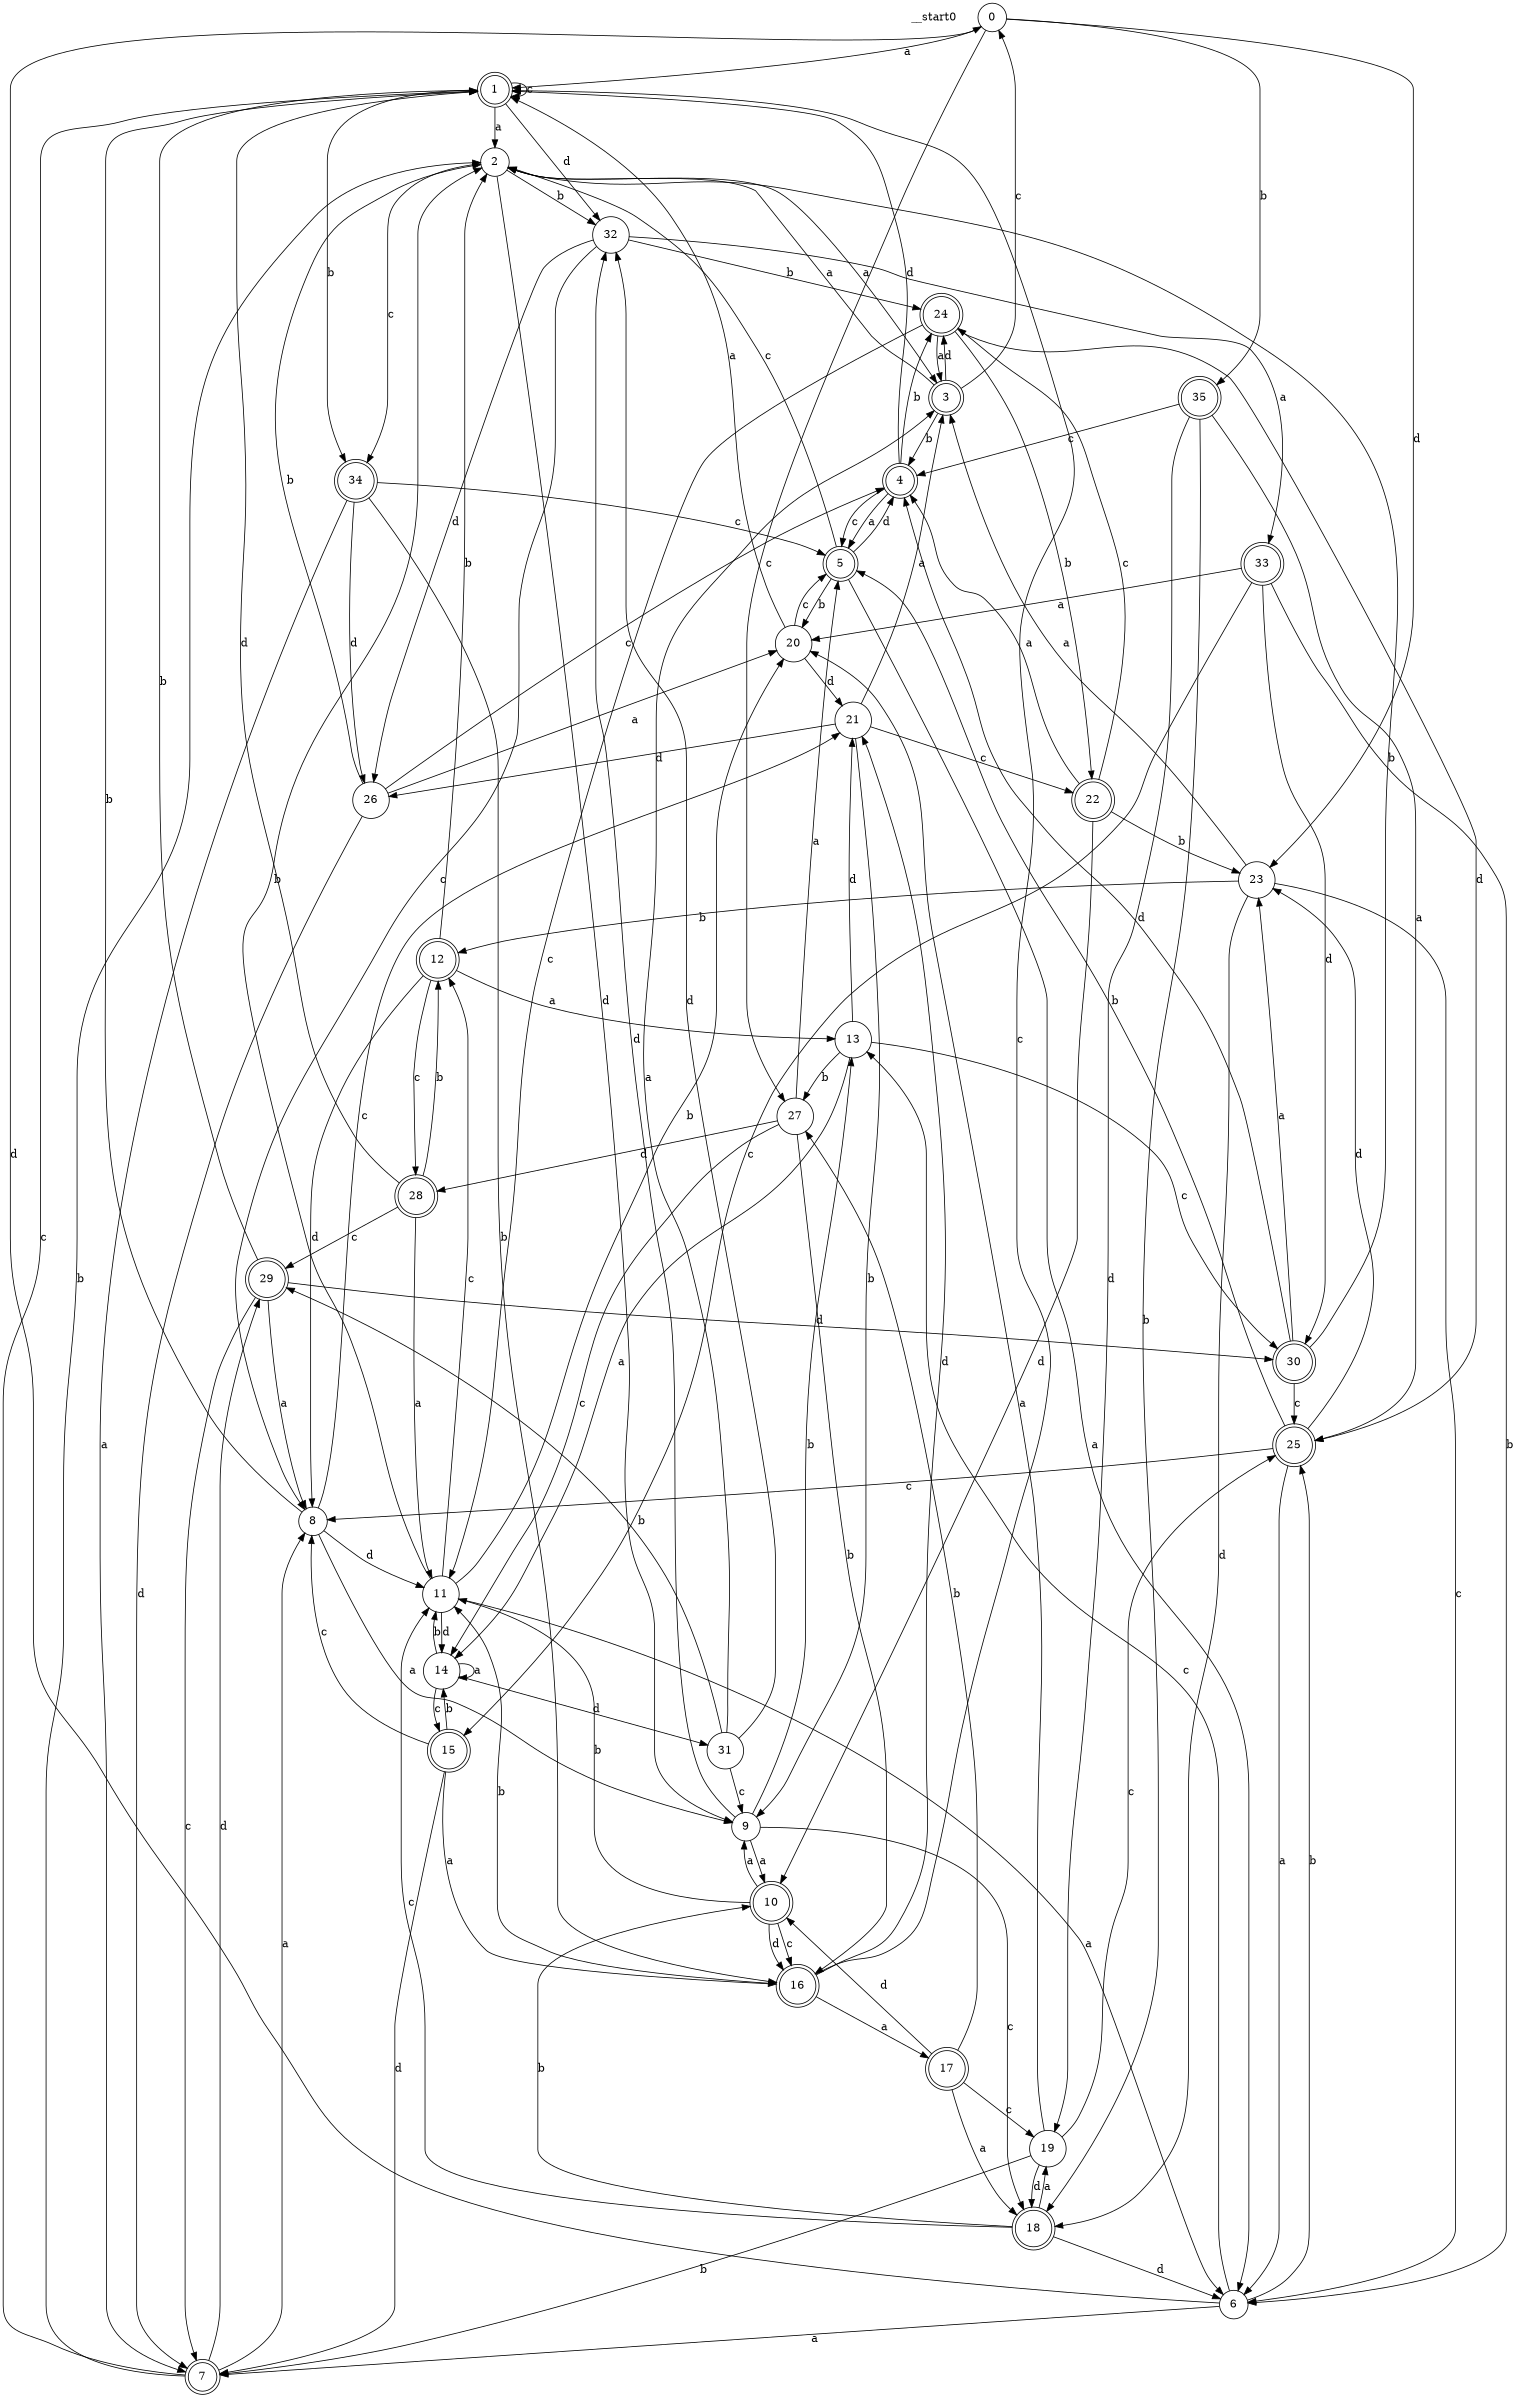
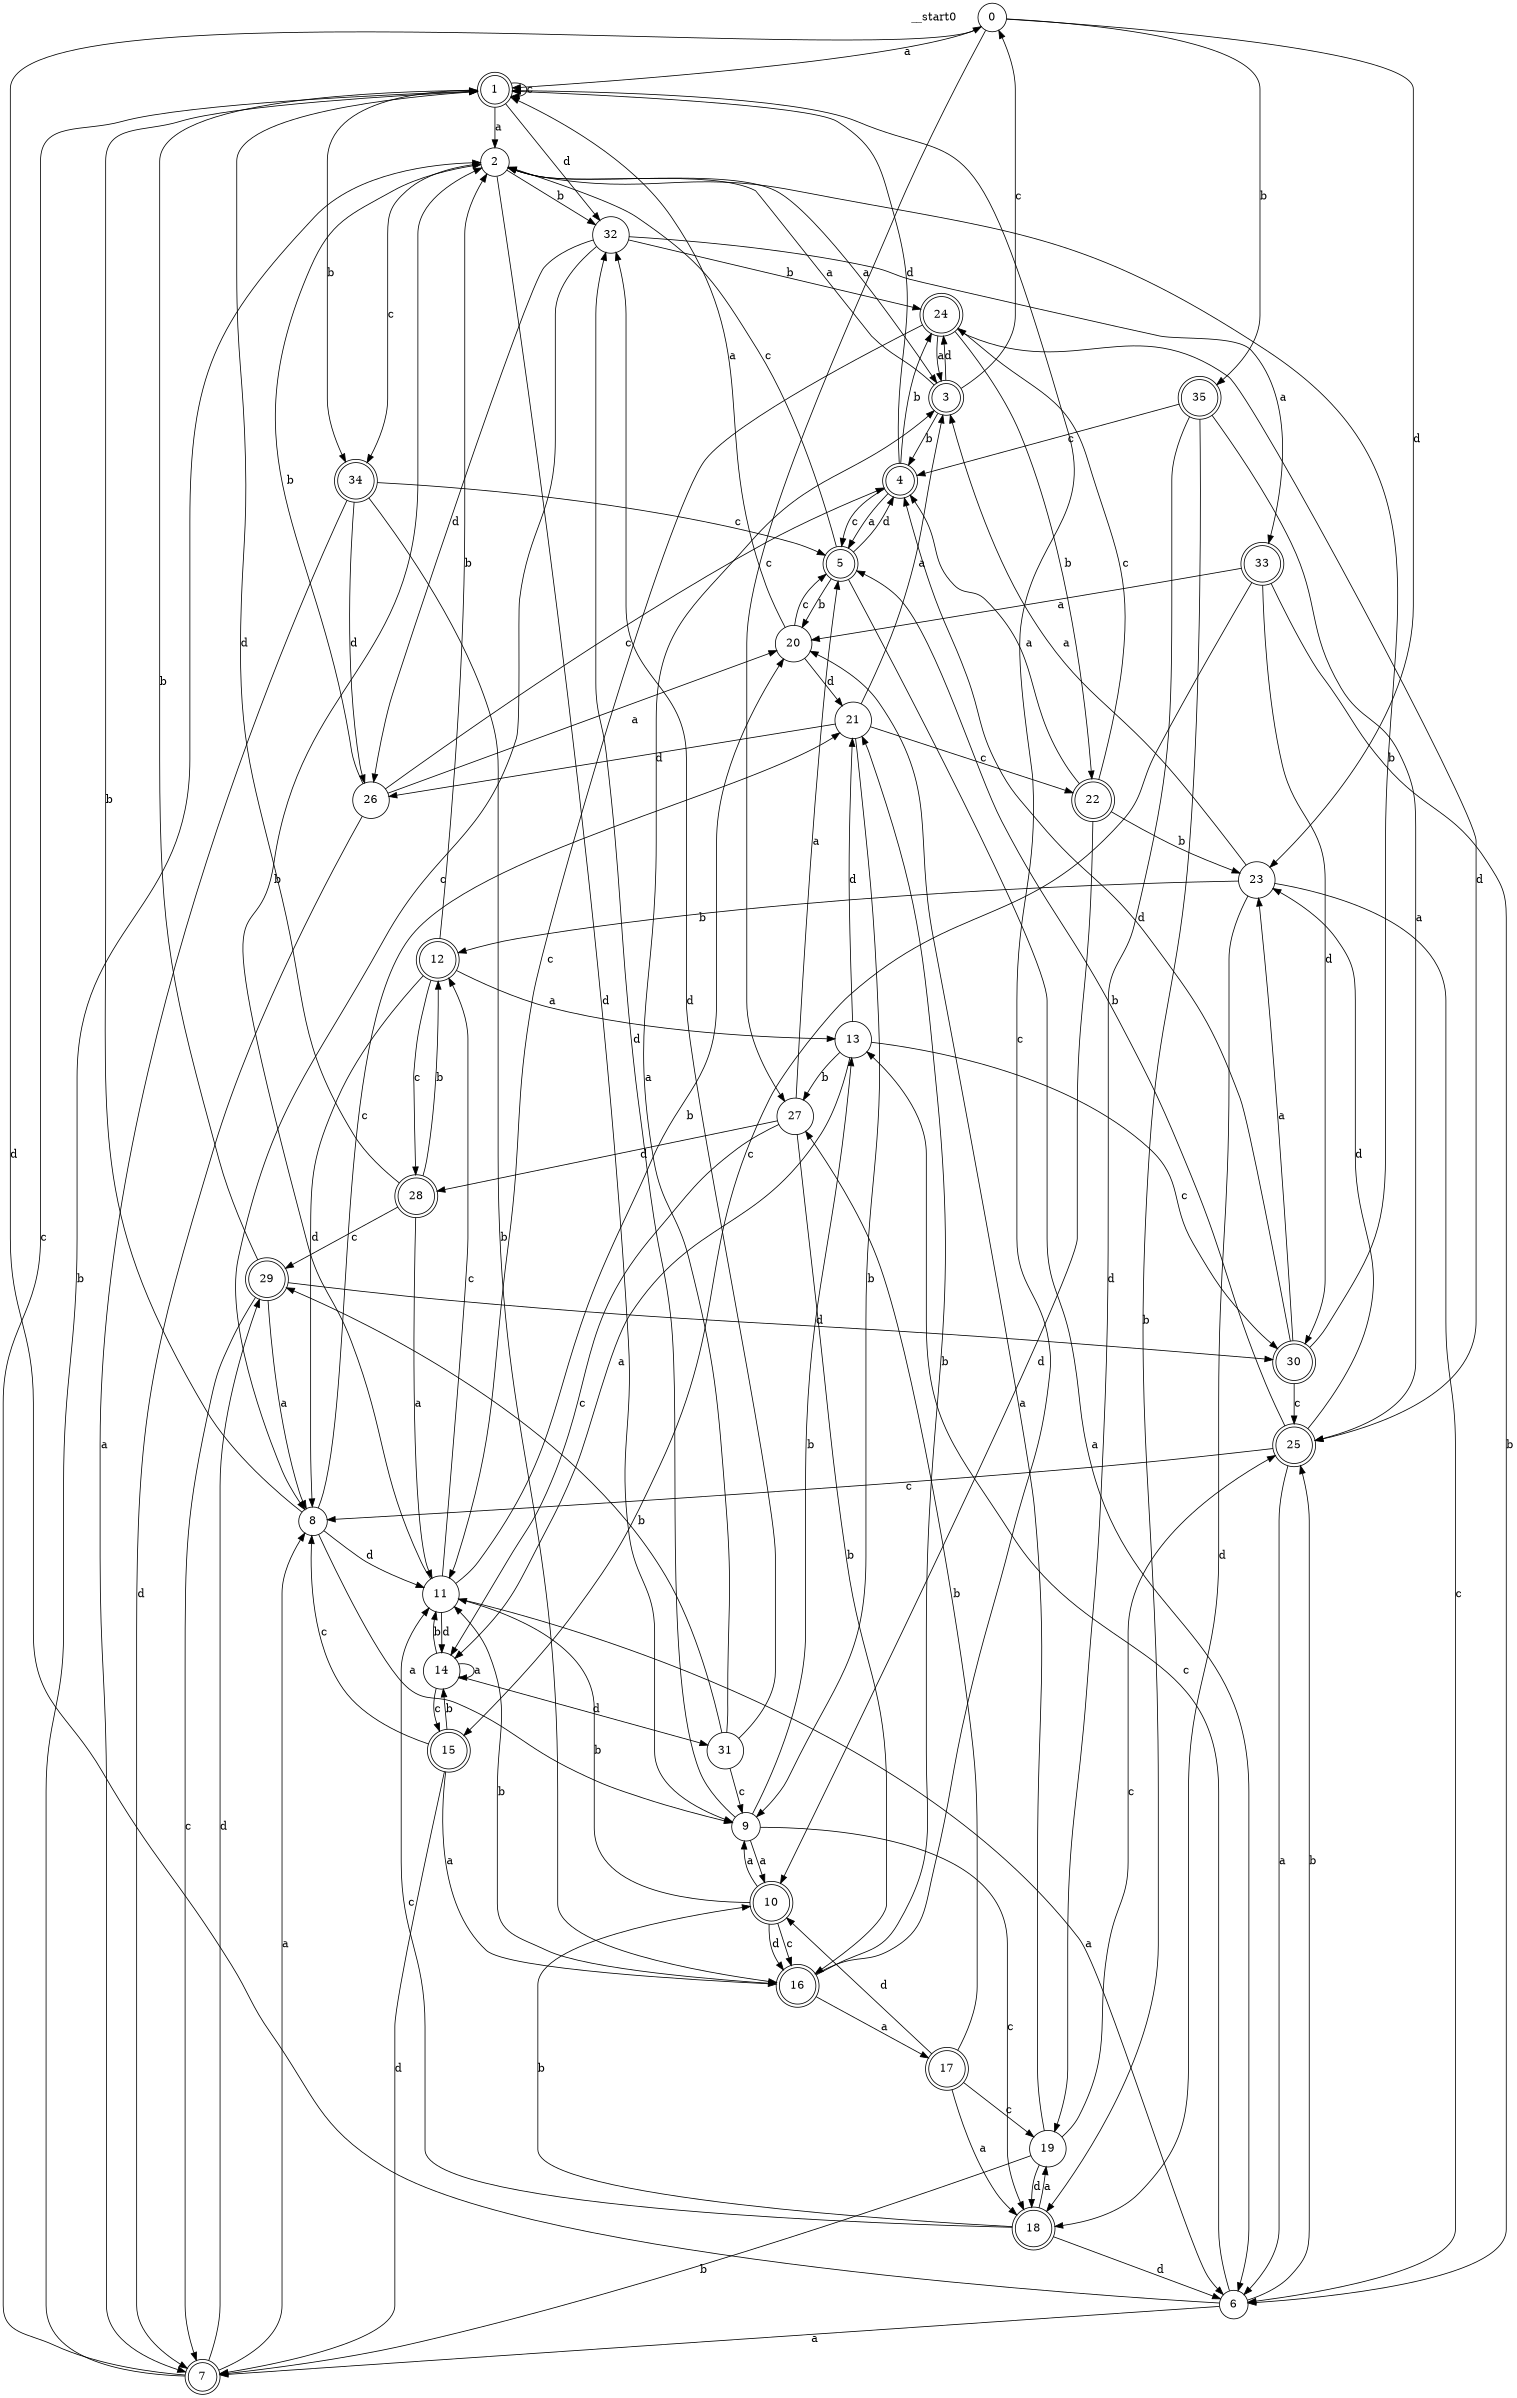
(945, 1362) -> (945, 1362)
